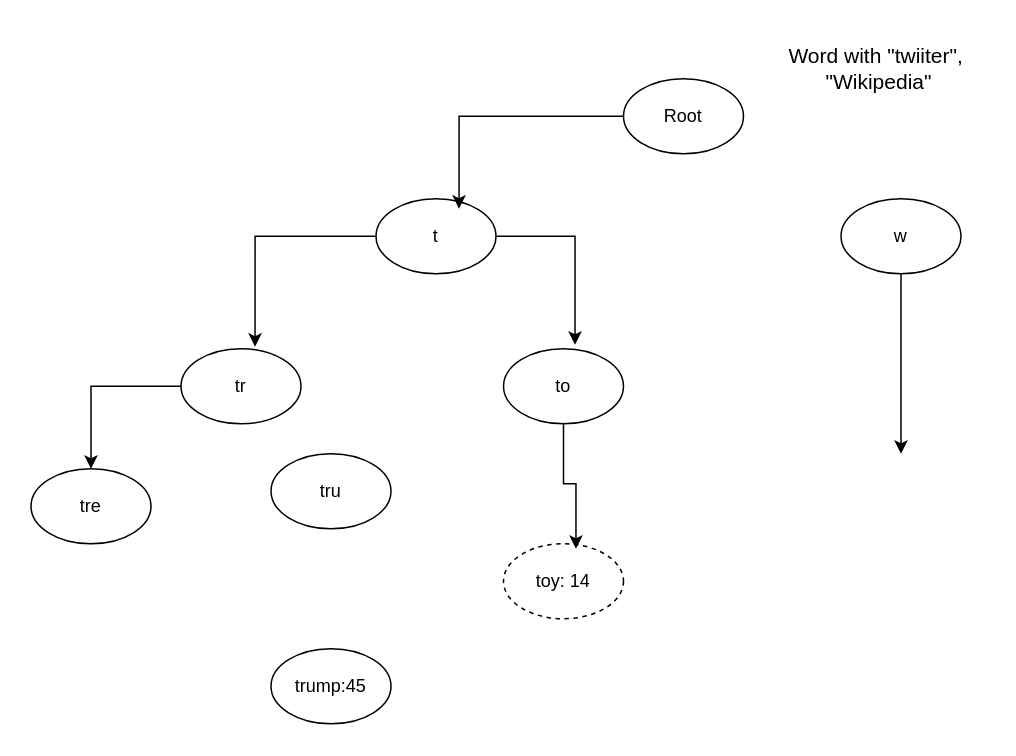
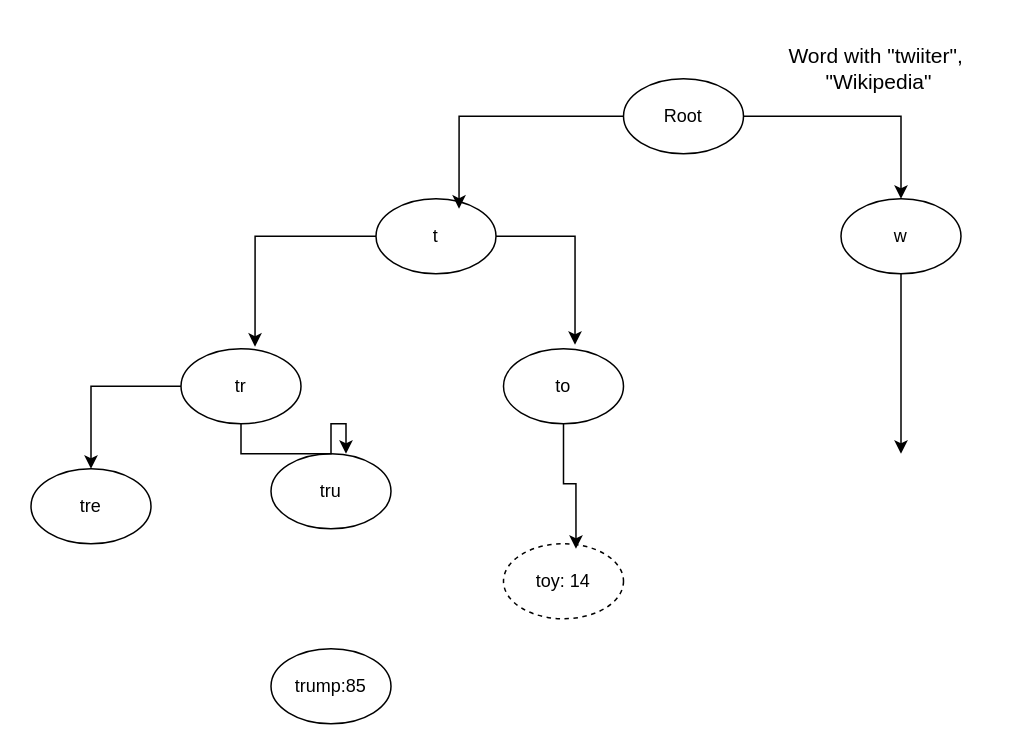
none -> (858, 116)
none -> (303, 454)
(331, 686) -> (331, 686)
